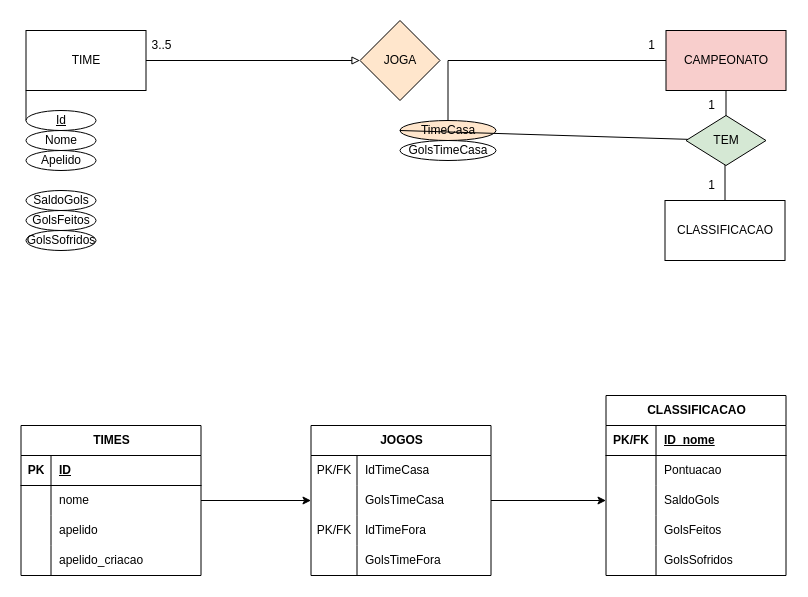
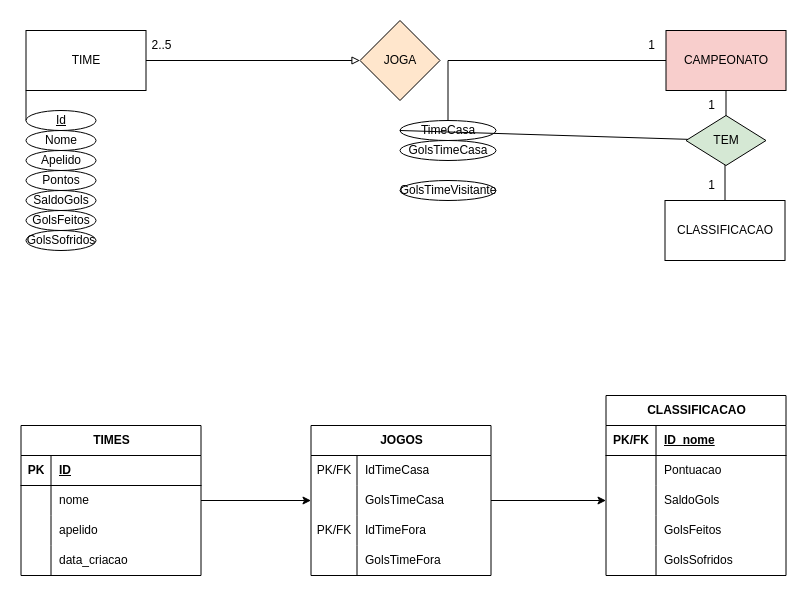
(162, 46) -> (162, 46)
(448, 131) -> (448, 131)
none -> (61, 181)
none -> (448, 191)
(105, 561) -> (98, 561)
